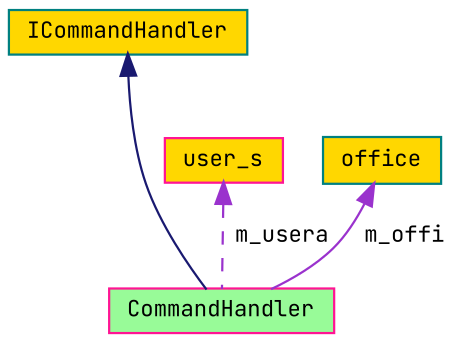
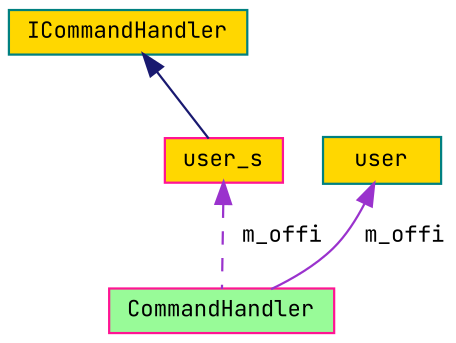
(382, 160) -> (382, 160)
(148, 190) -> (183, 105)
(276, 236) -> (276, 236)
